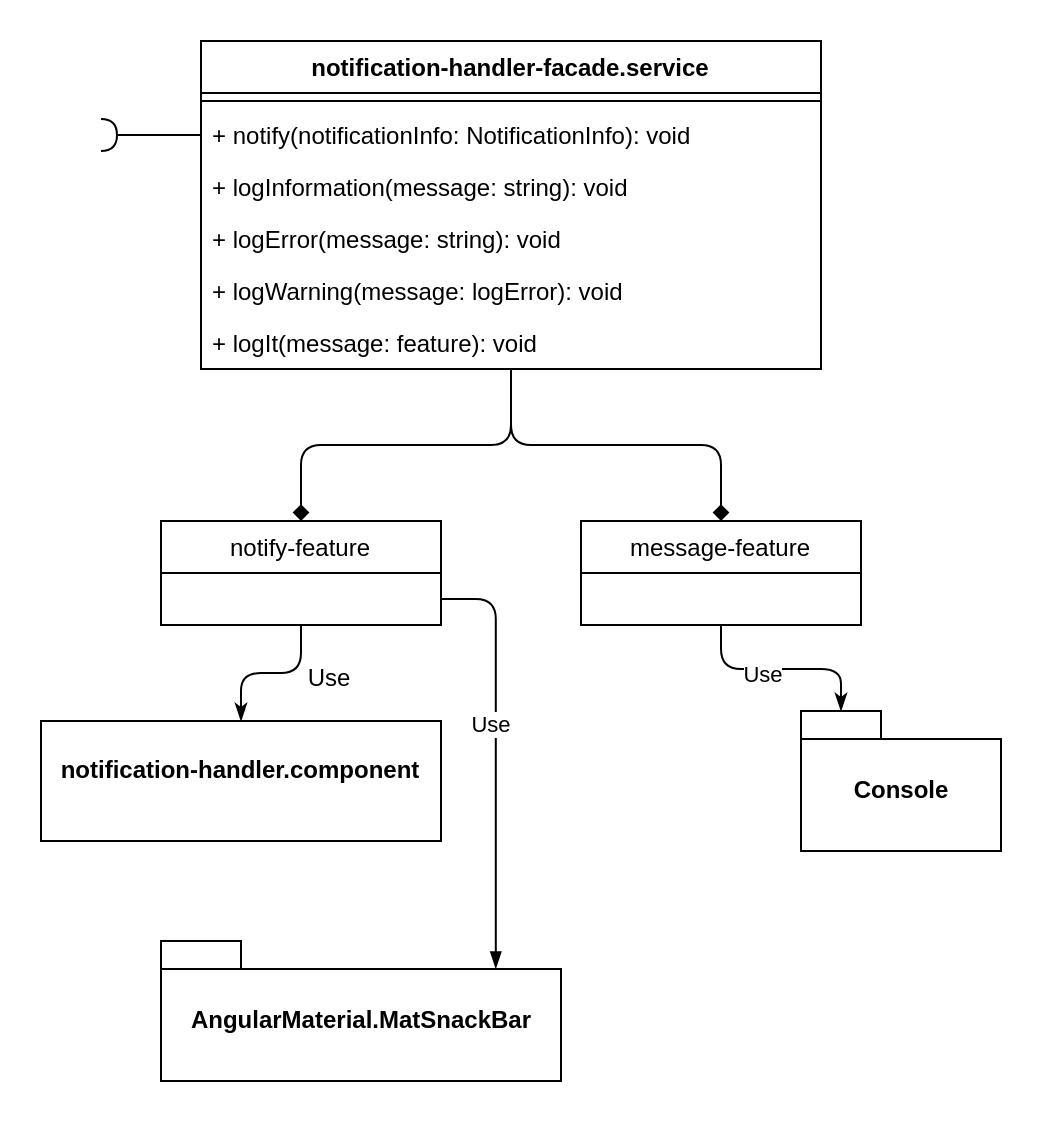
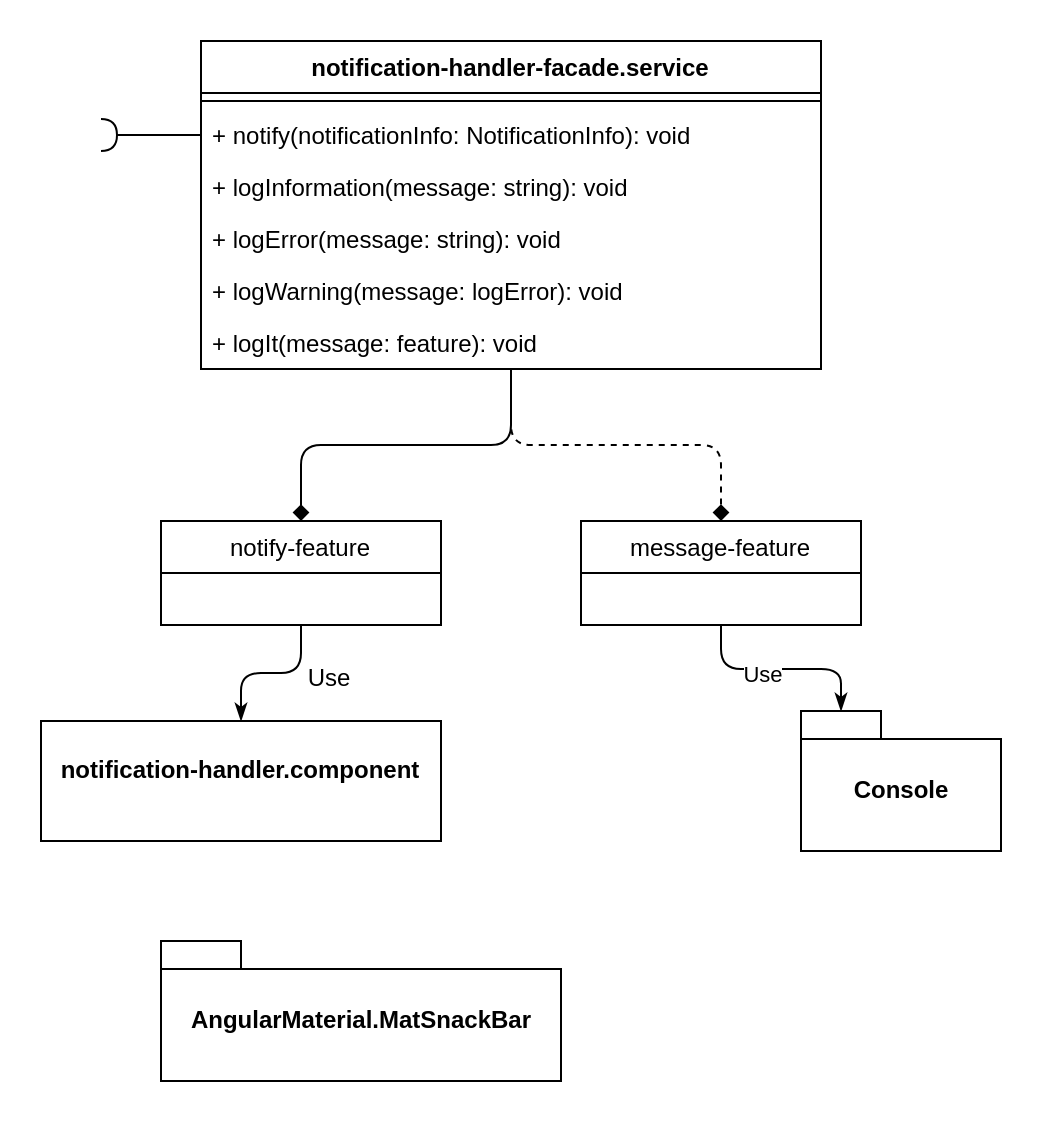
(636, 445) -> (636, 445)
(496, 755) -> none
